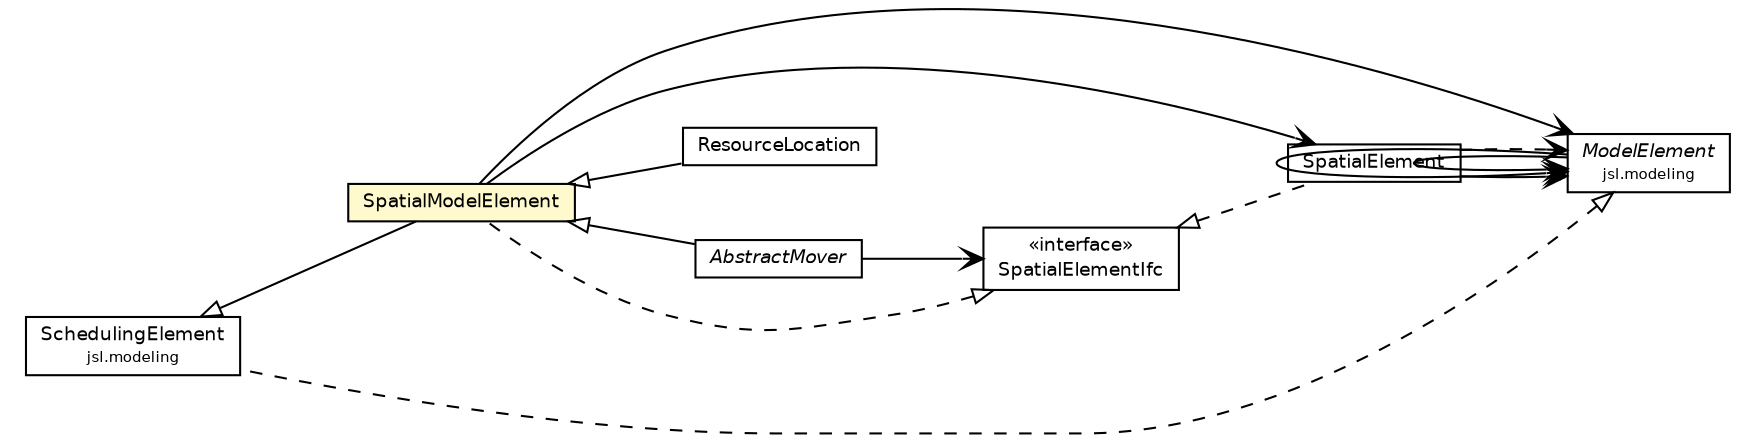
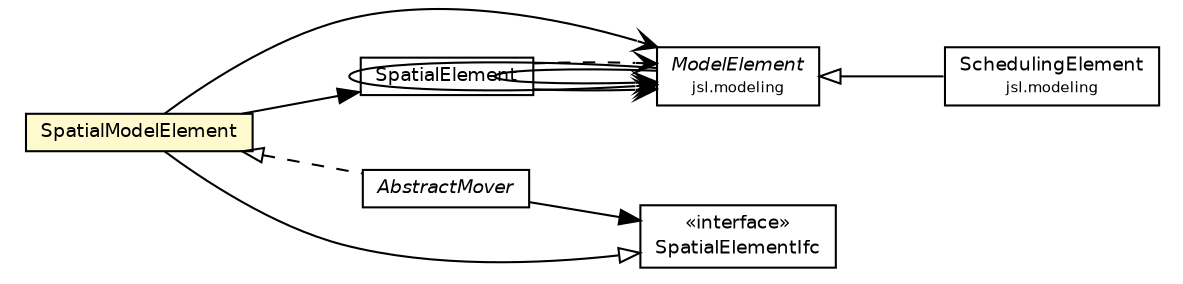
(882, 69) -> (290, 105)
(779, 146) -> none
(1256, 201) -> none
(642, 235) -> (312, 164)
(912, 259) -> (575, 210)
(318, 265) -> none
(719, 326) -> (380, 253)
(945, 433) -> (892, 76)
